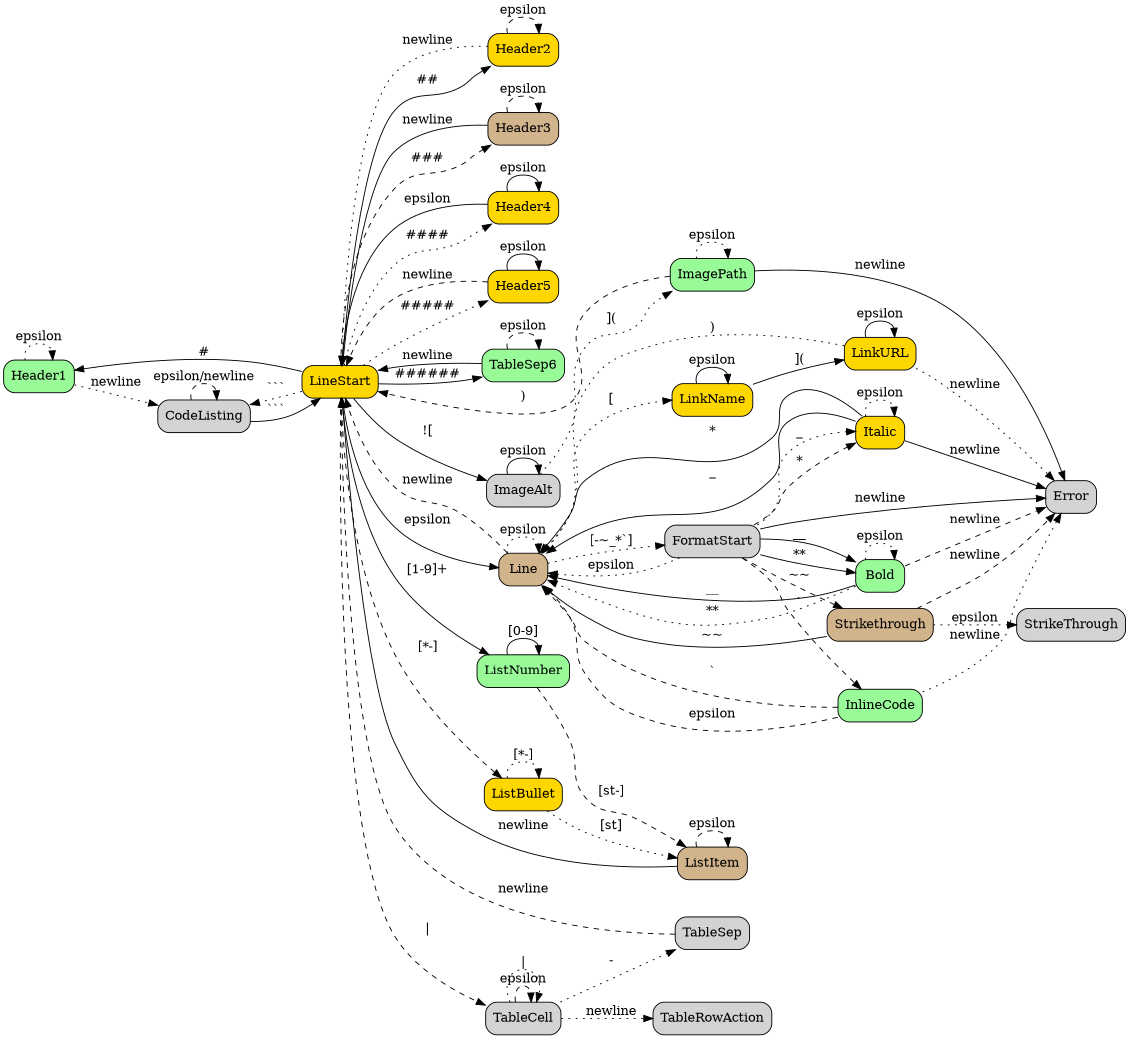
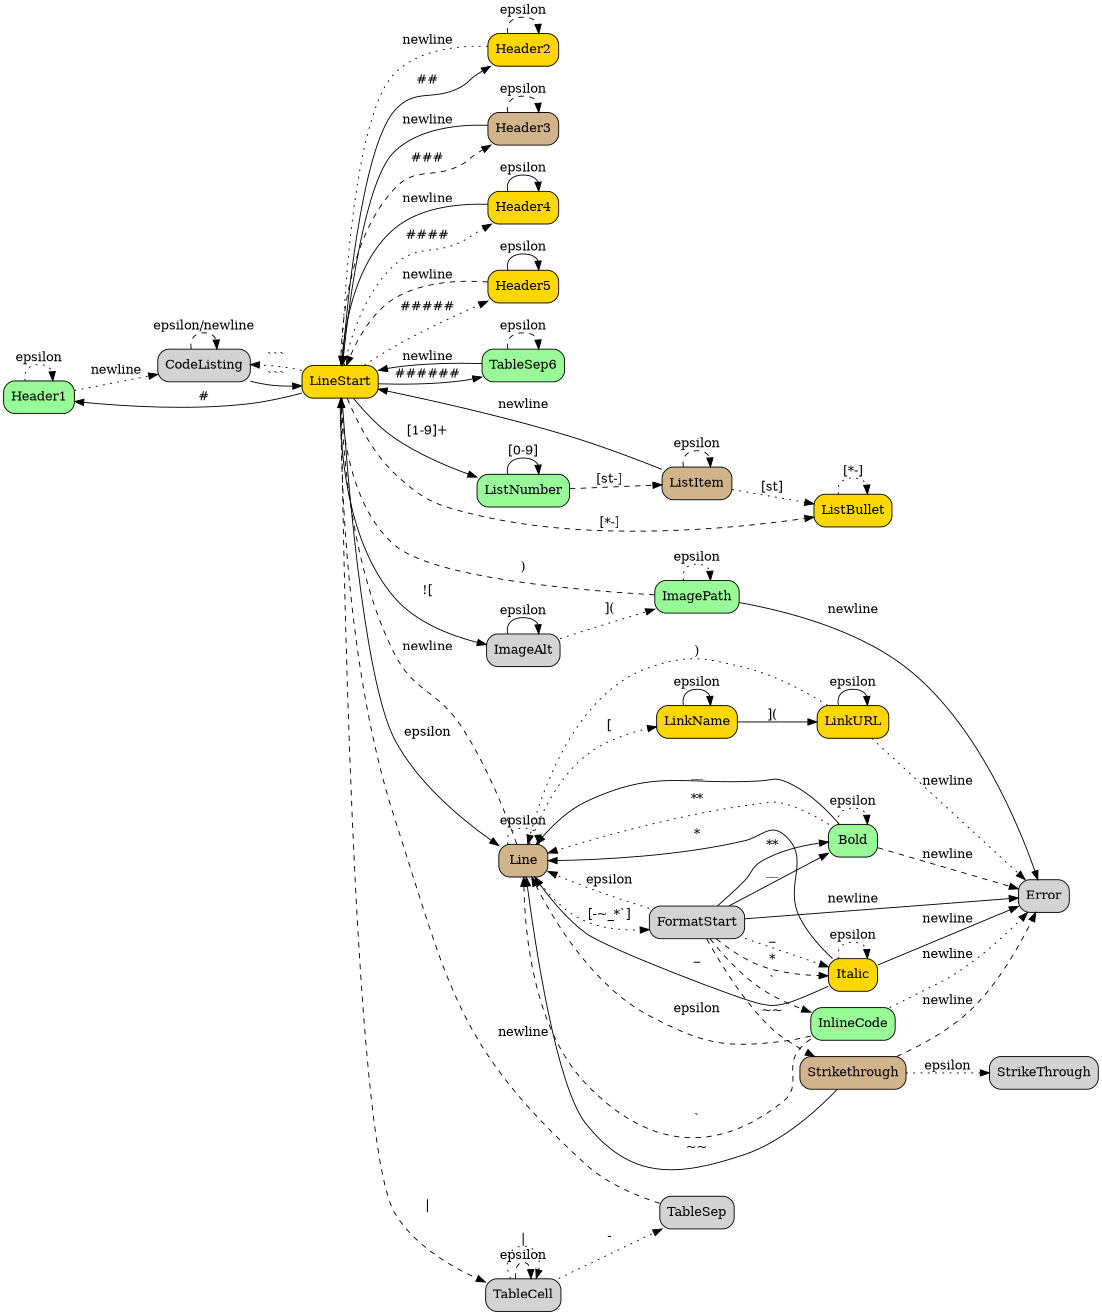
(428, 199) -> (428, 199)
(605, 840) -> (768, 496)
(712, 1018) -> none
